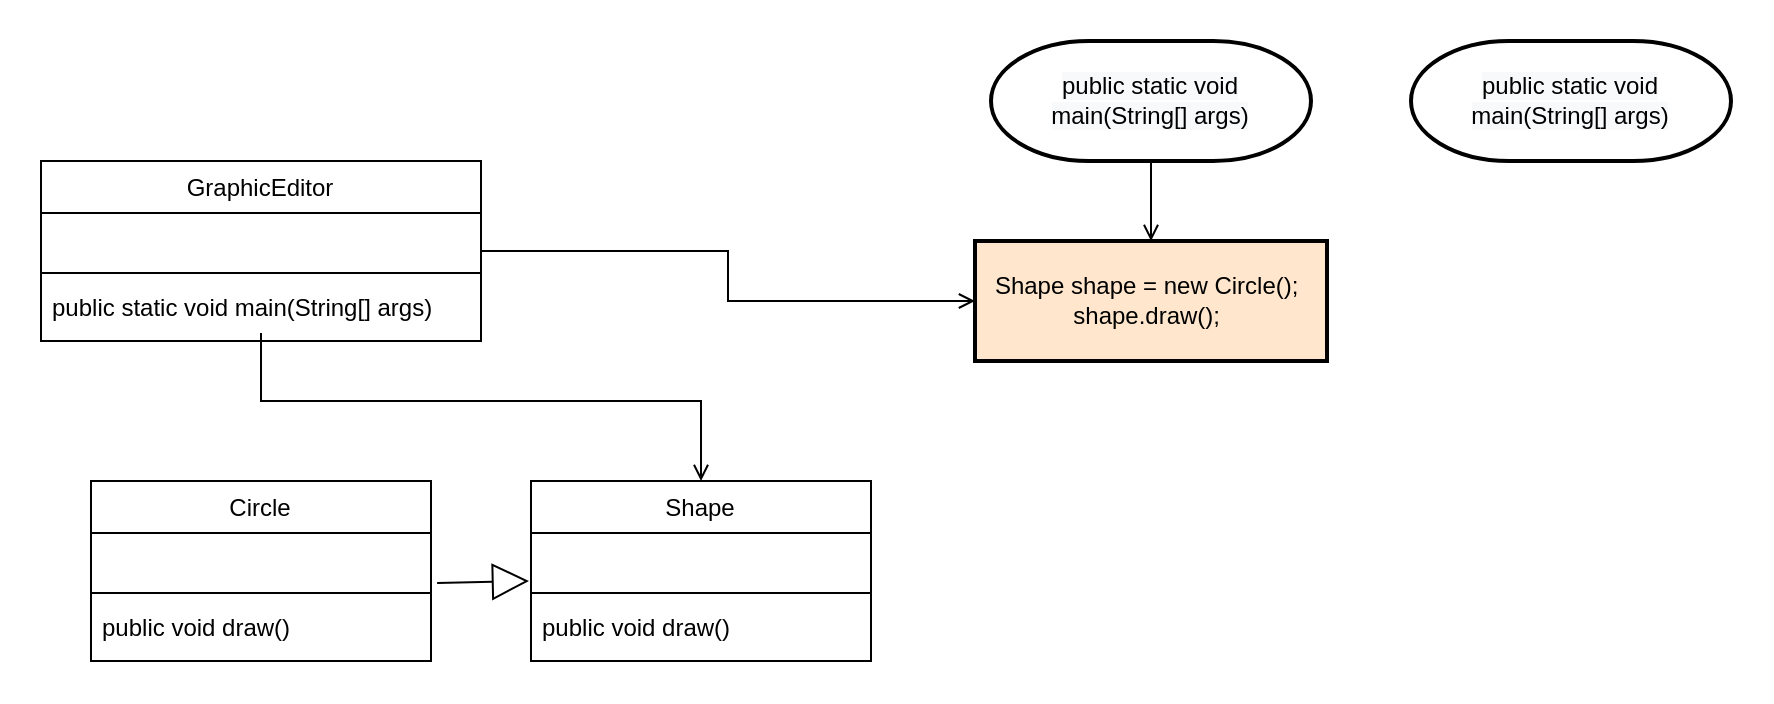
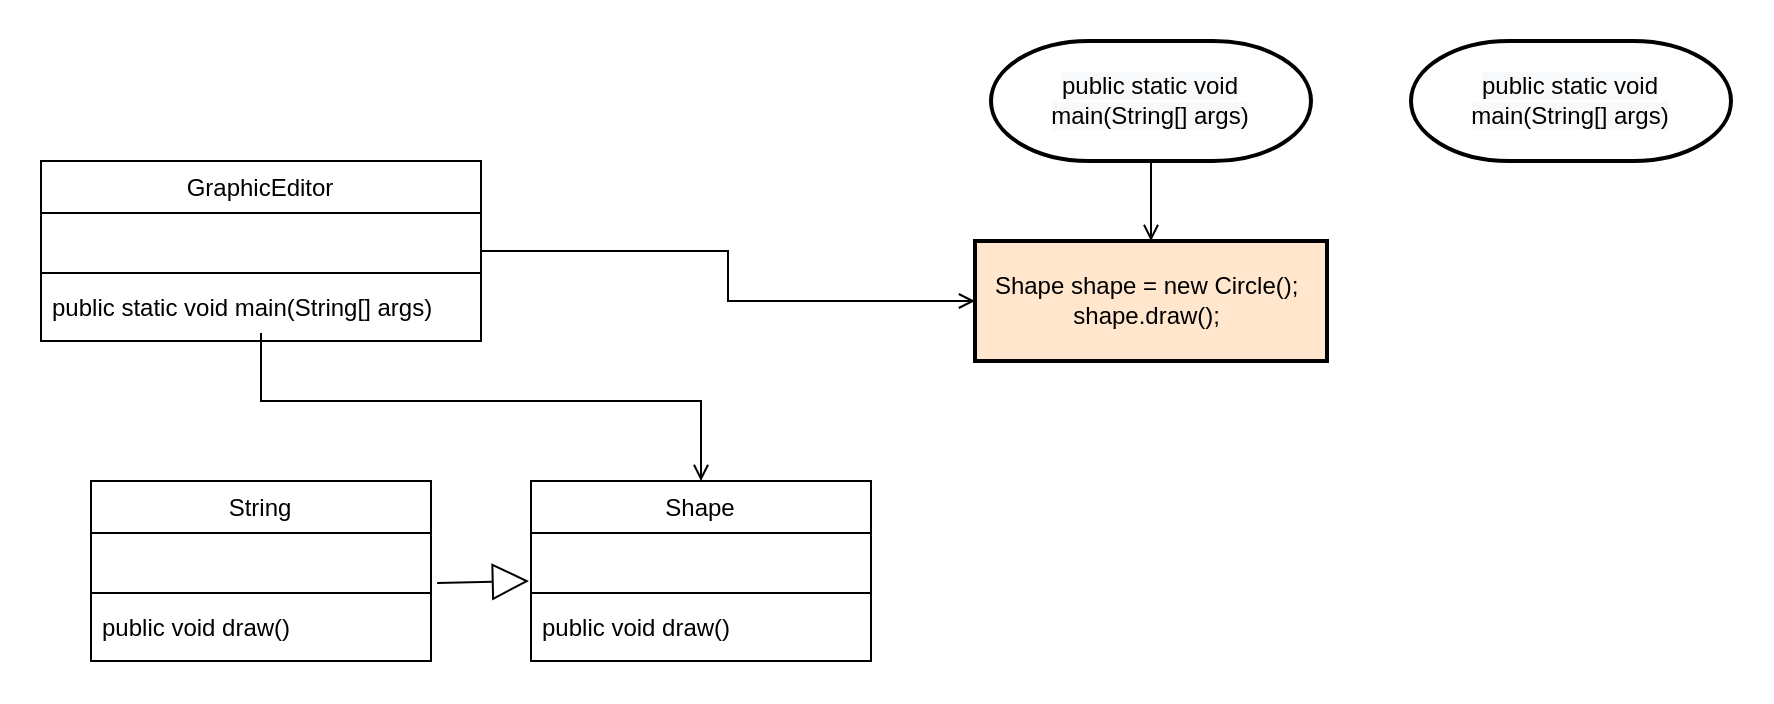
(260, 508) -> (260, 508)
